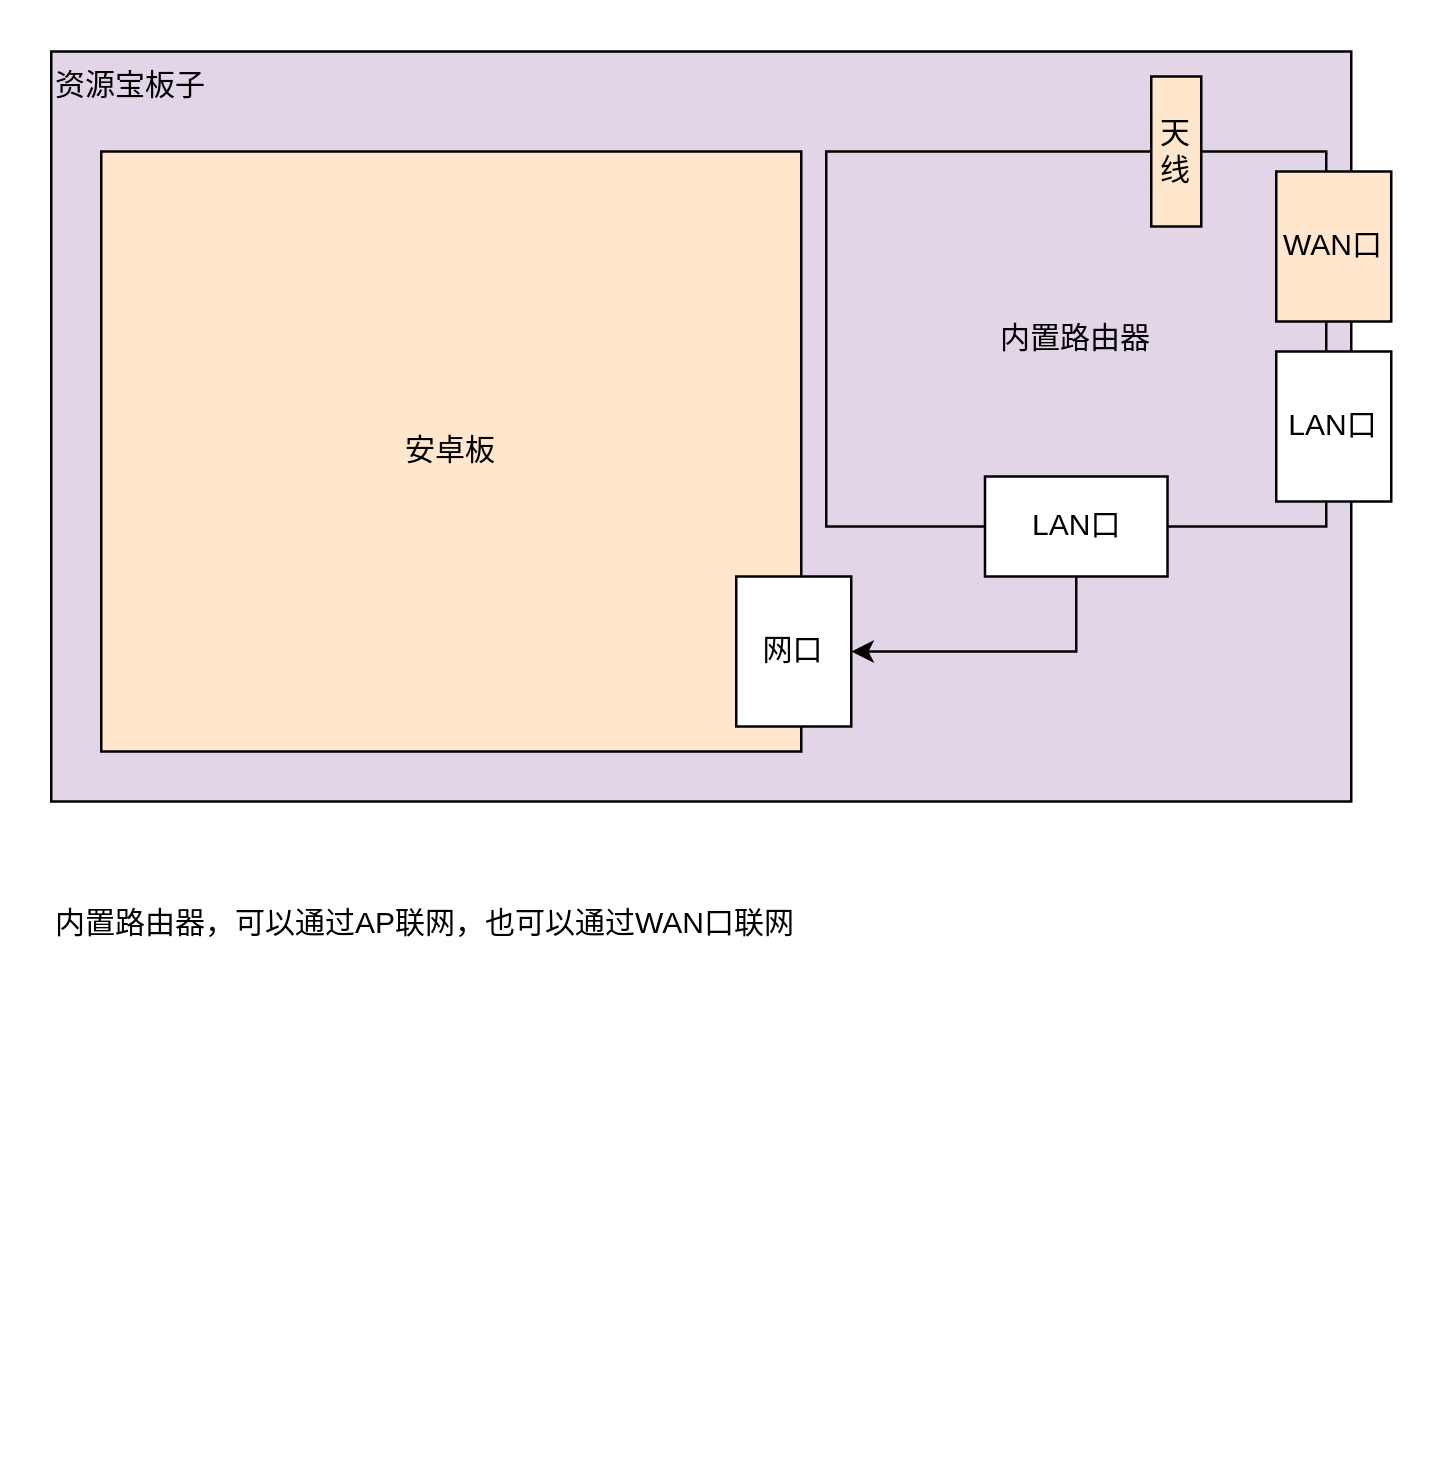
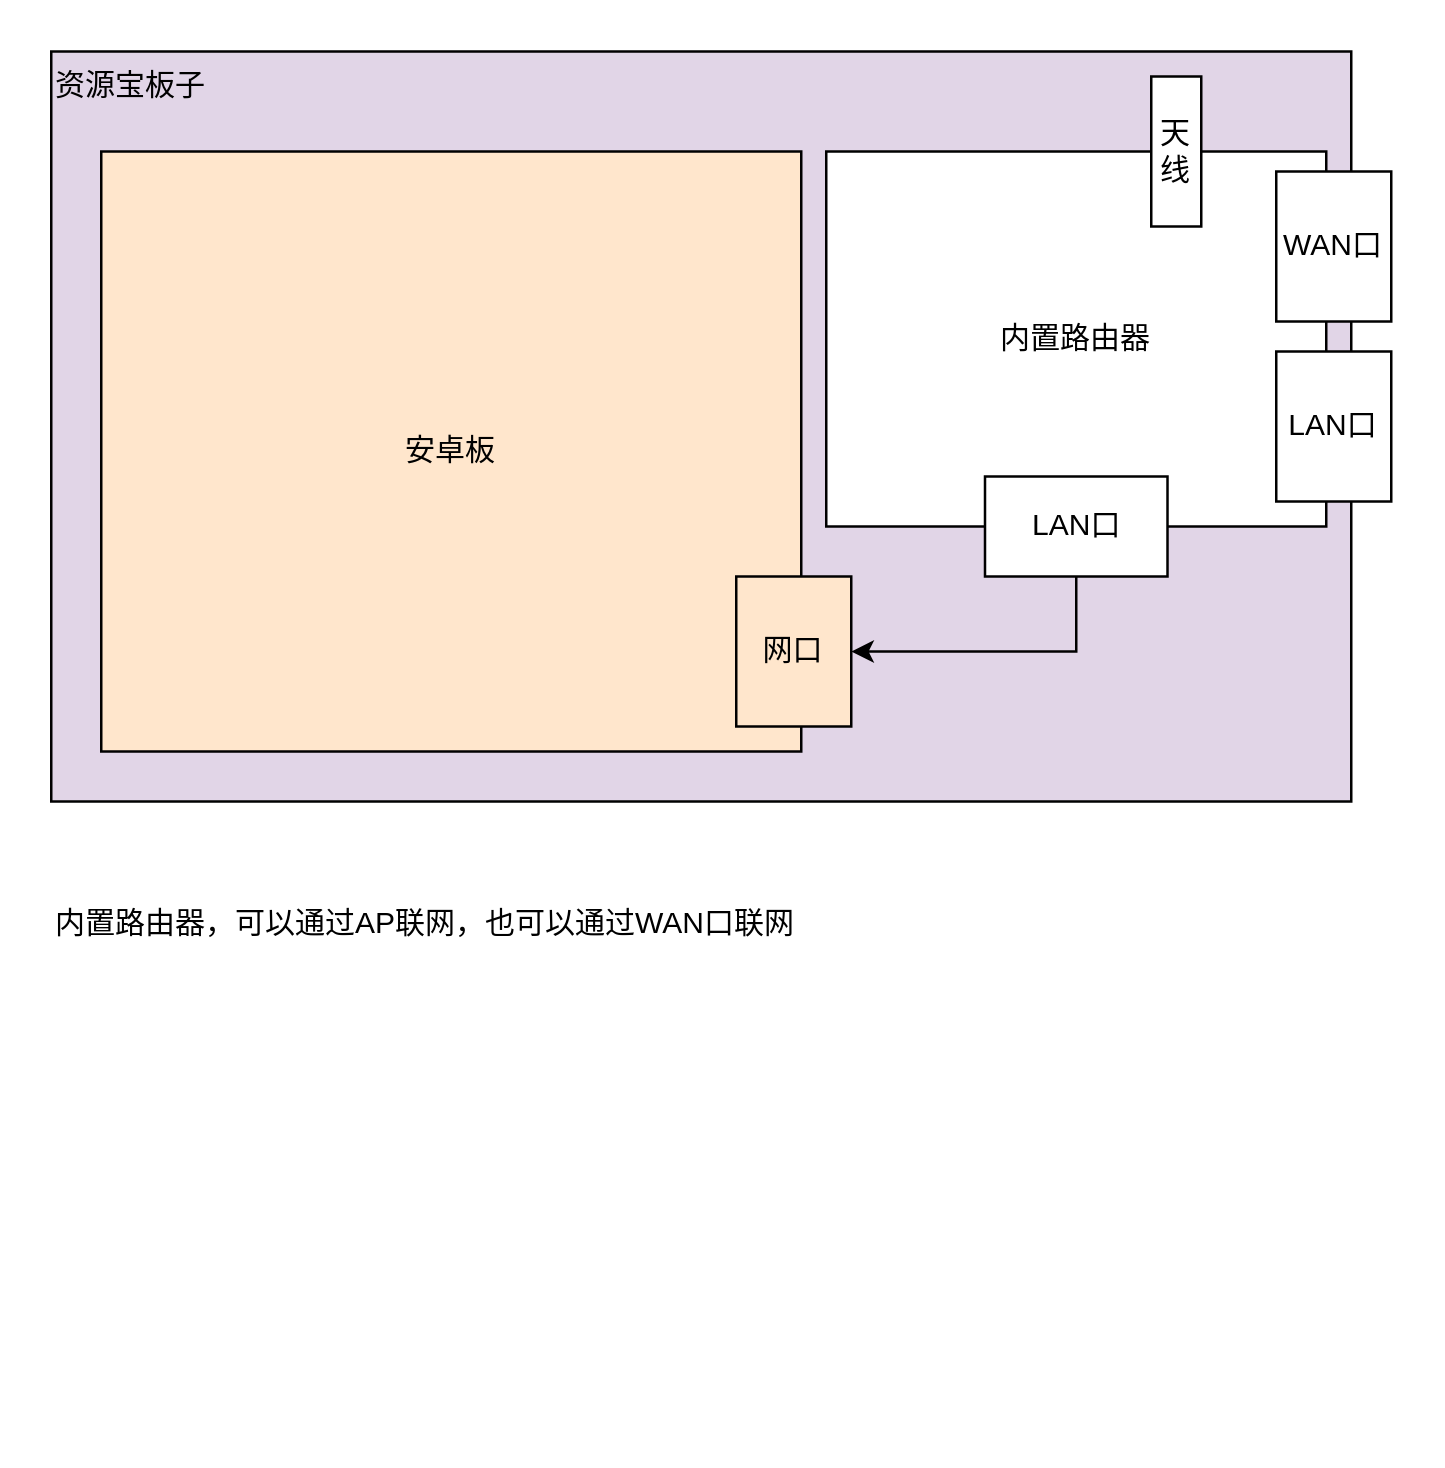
(1176, 151) -> (1176, 151)
(1334, 246) -> (1334, 246)
(1076, 339) -> (1076, 339)
(794, 651) -> (794, 651)
